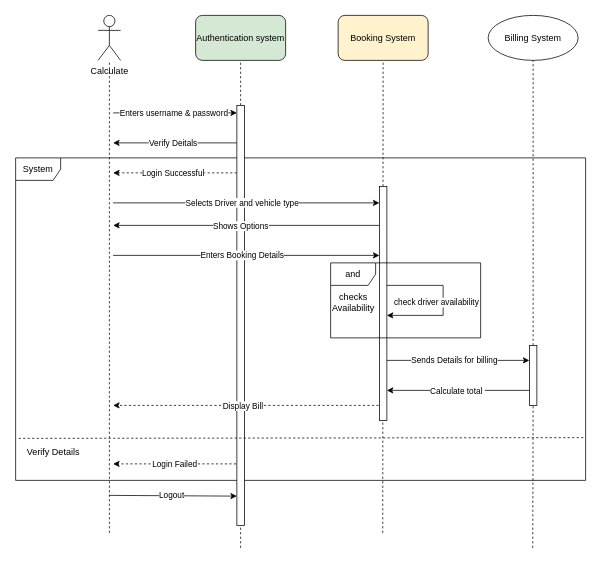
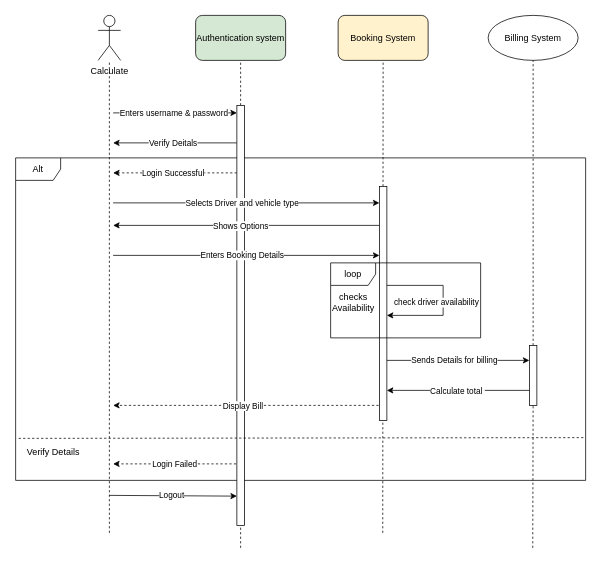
(38, 169) -> (38, 169)
(353, 274) -> (353, 274)
